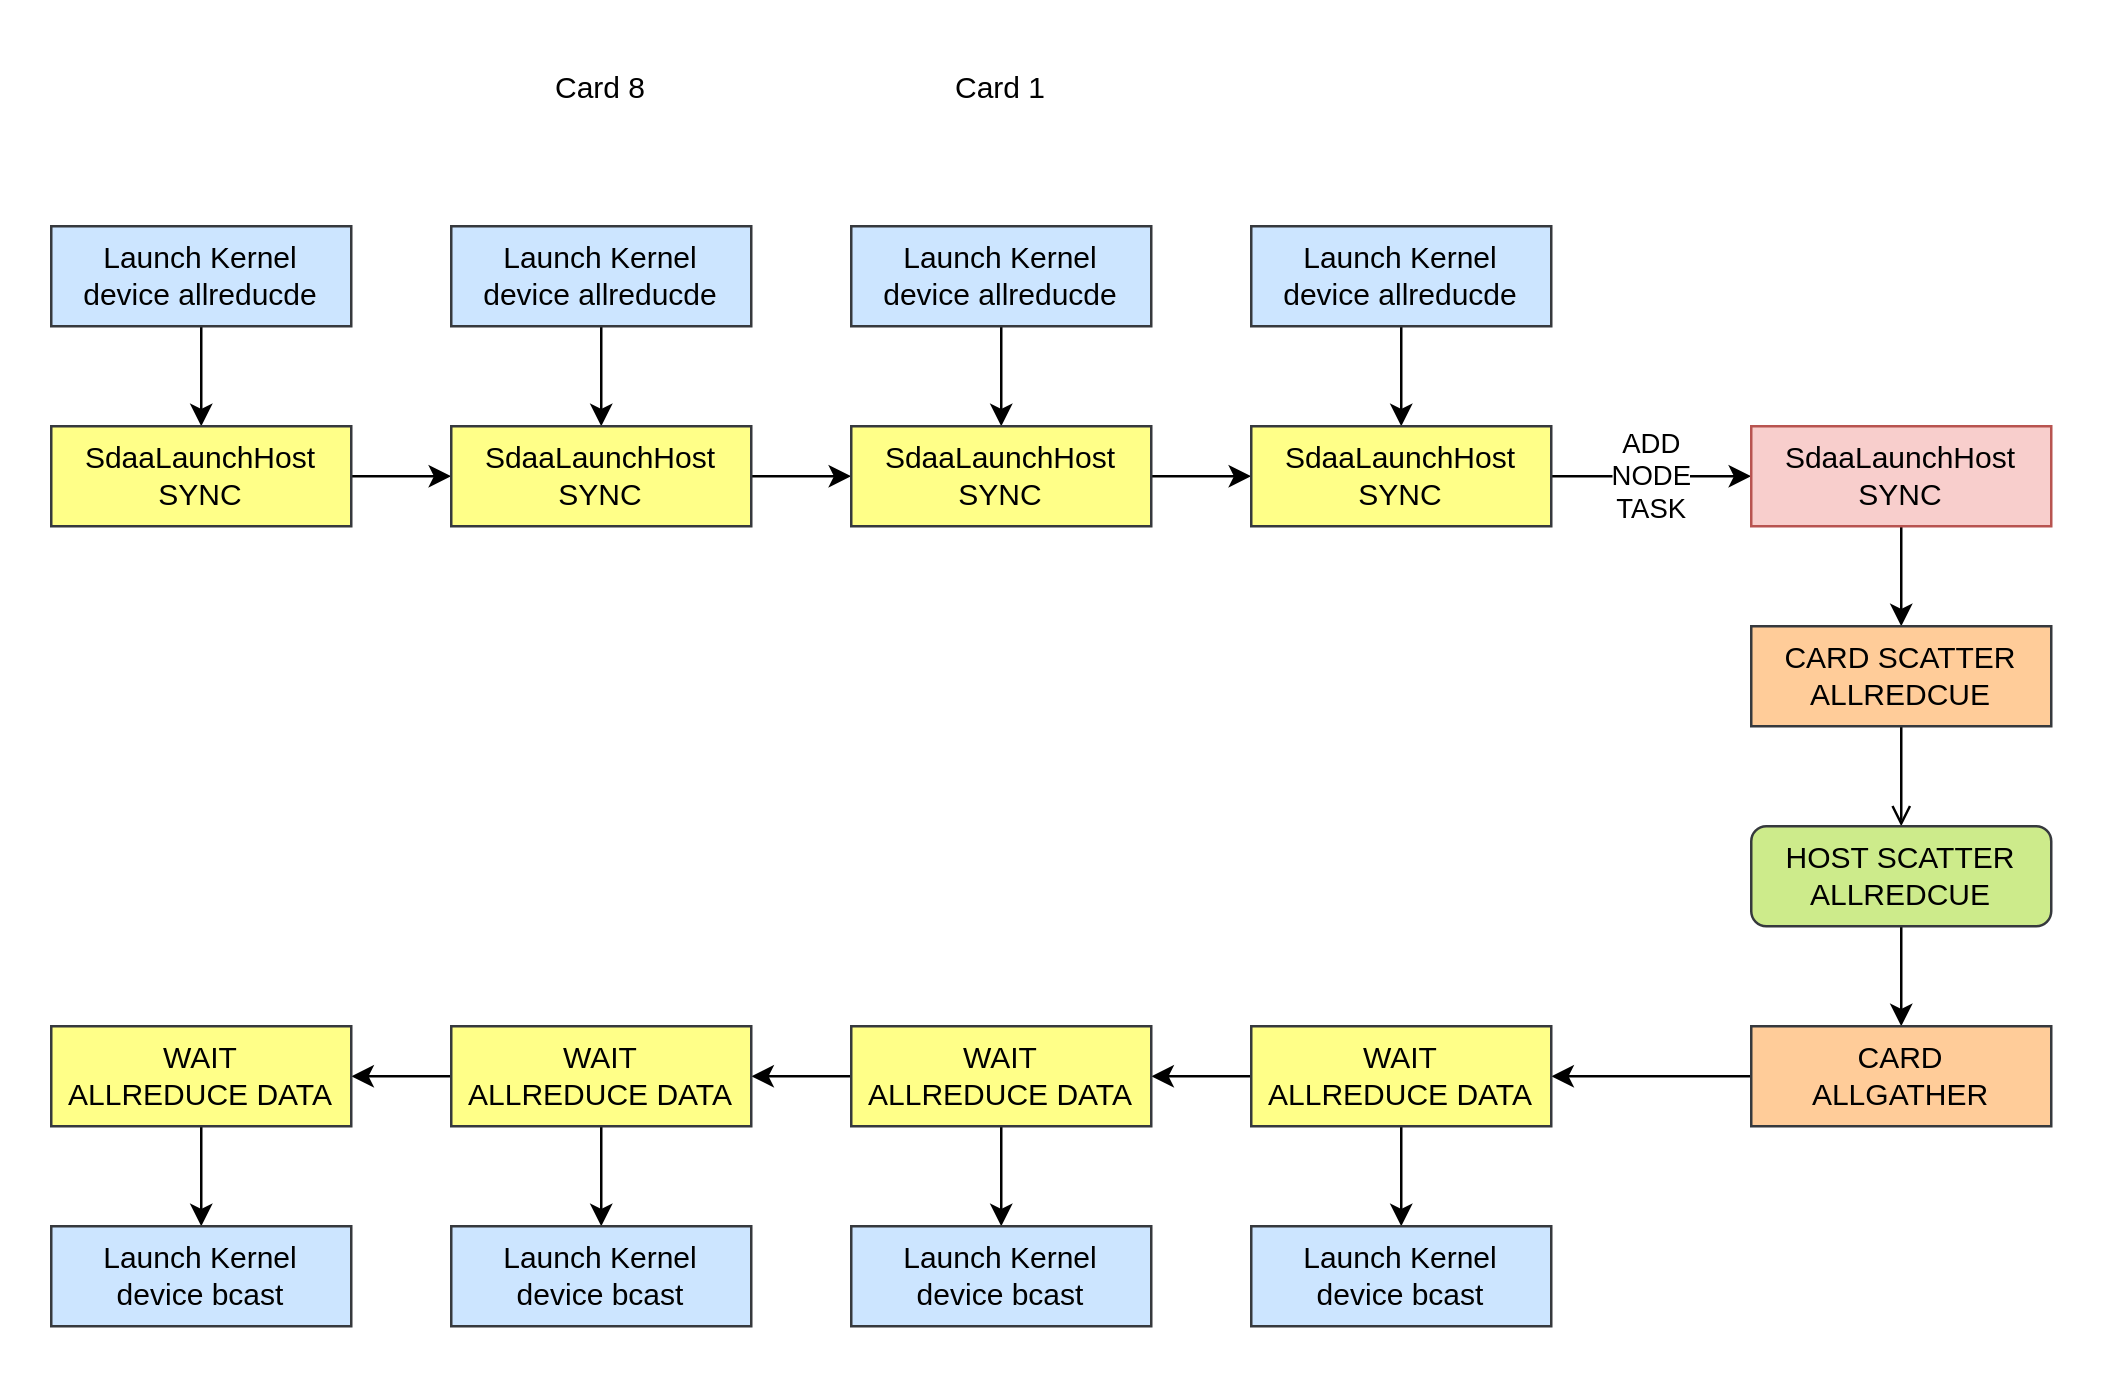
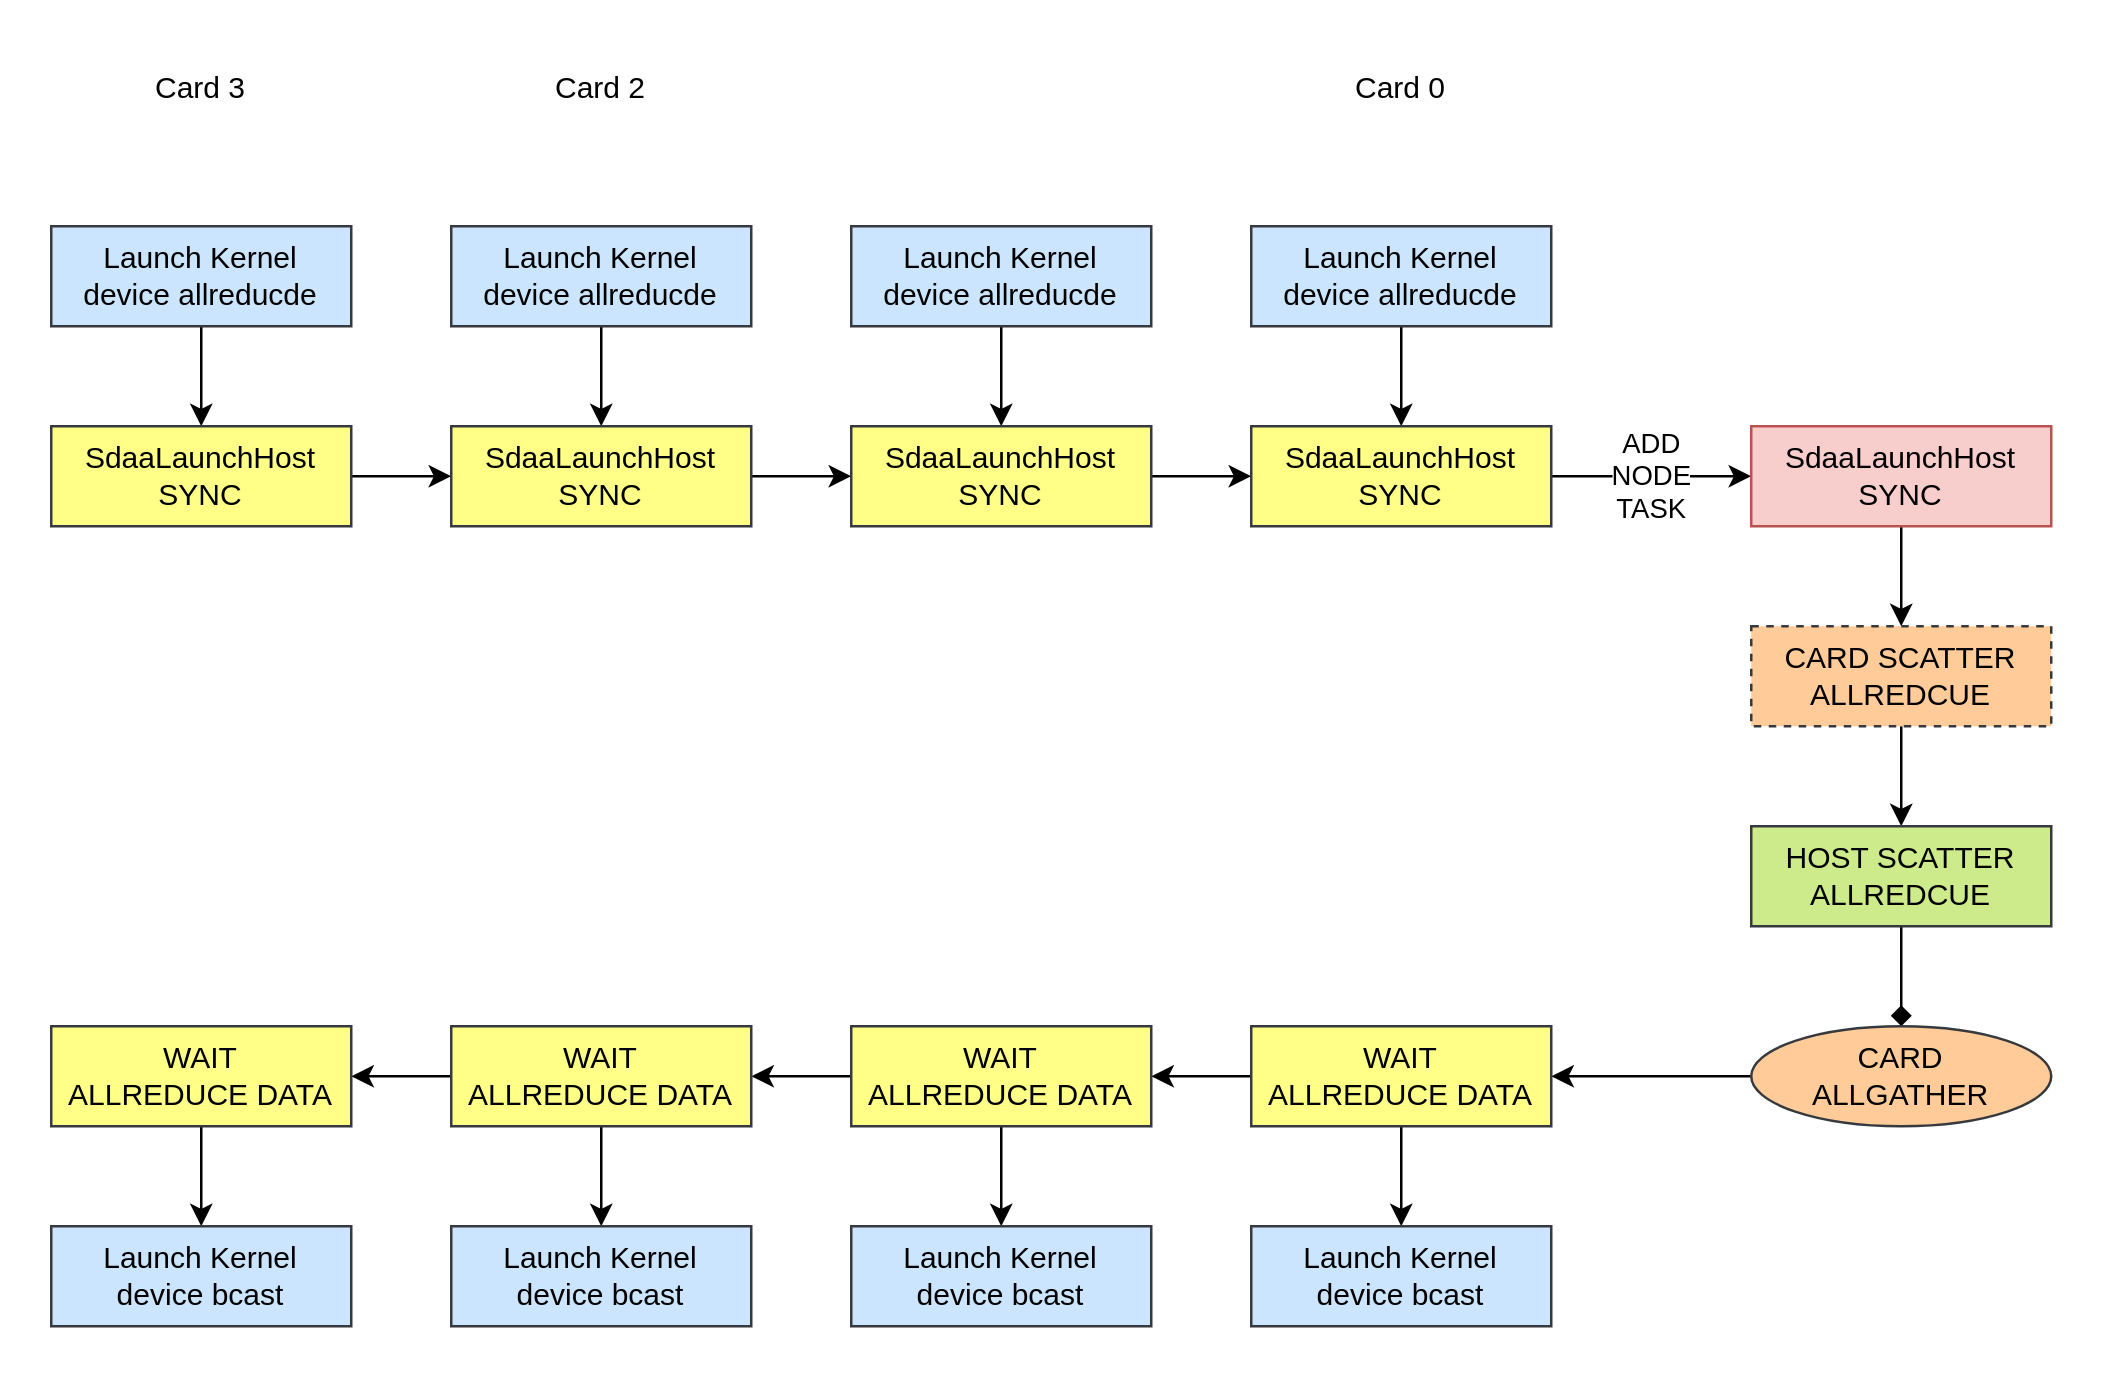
none -> (201, 89)
(601, 89) -> (601, 89)
(1001, 89) -> none
none -> (1401, 89)
(1901, 676) -> (1901, 676)
(1901, 812) -> (1901, 808)
(1901, 876) -> (1901, 876)
(1901, 1007) -> (1901, 1006)
(1901, 1076) -> (1901, 1076)
